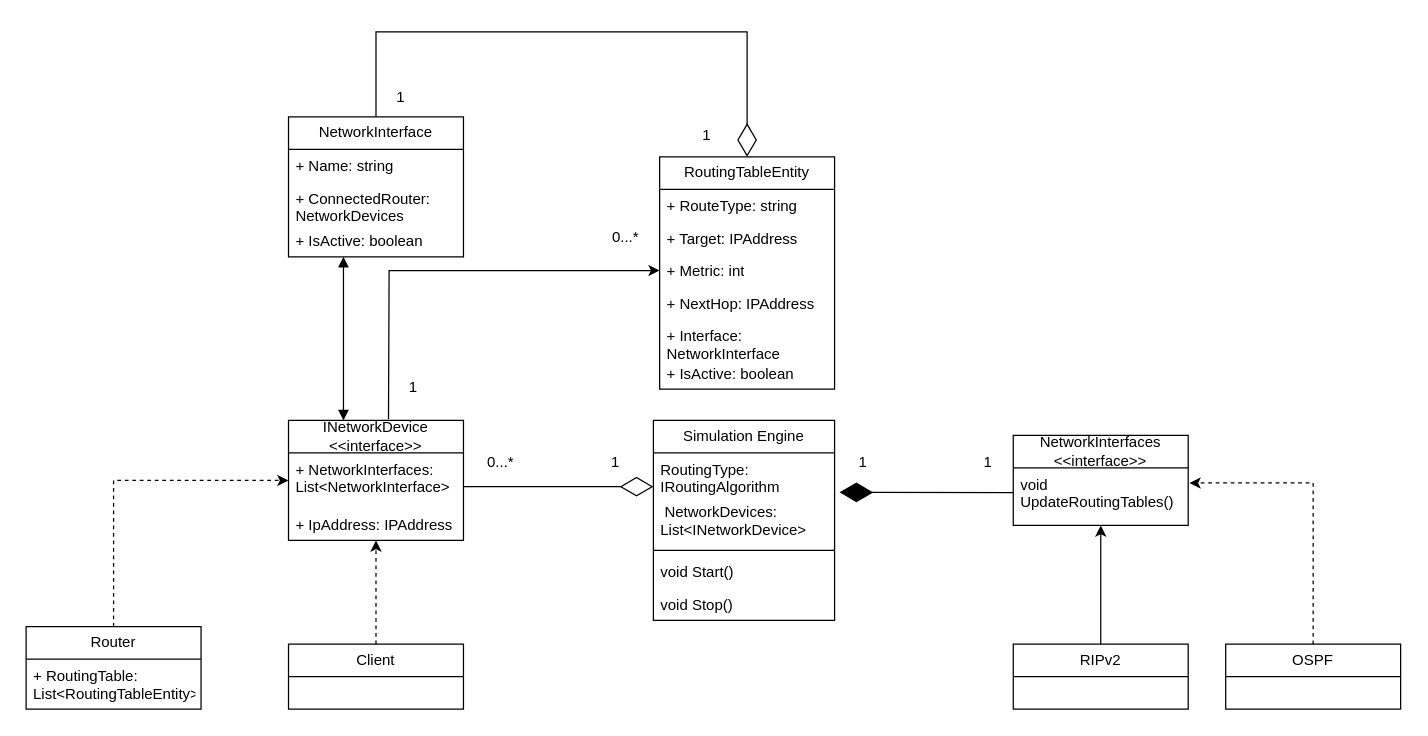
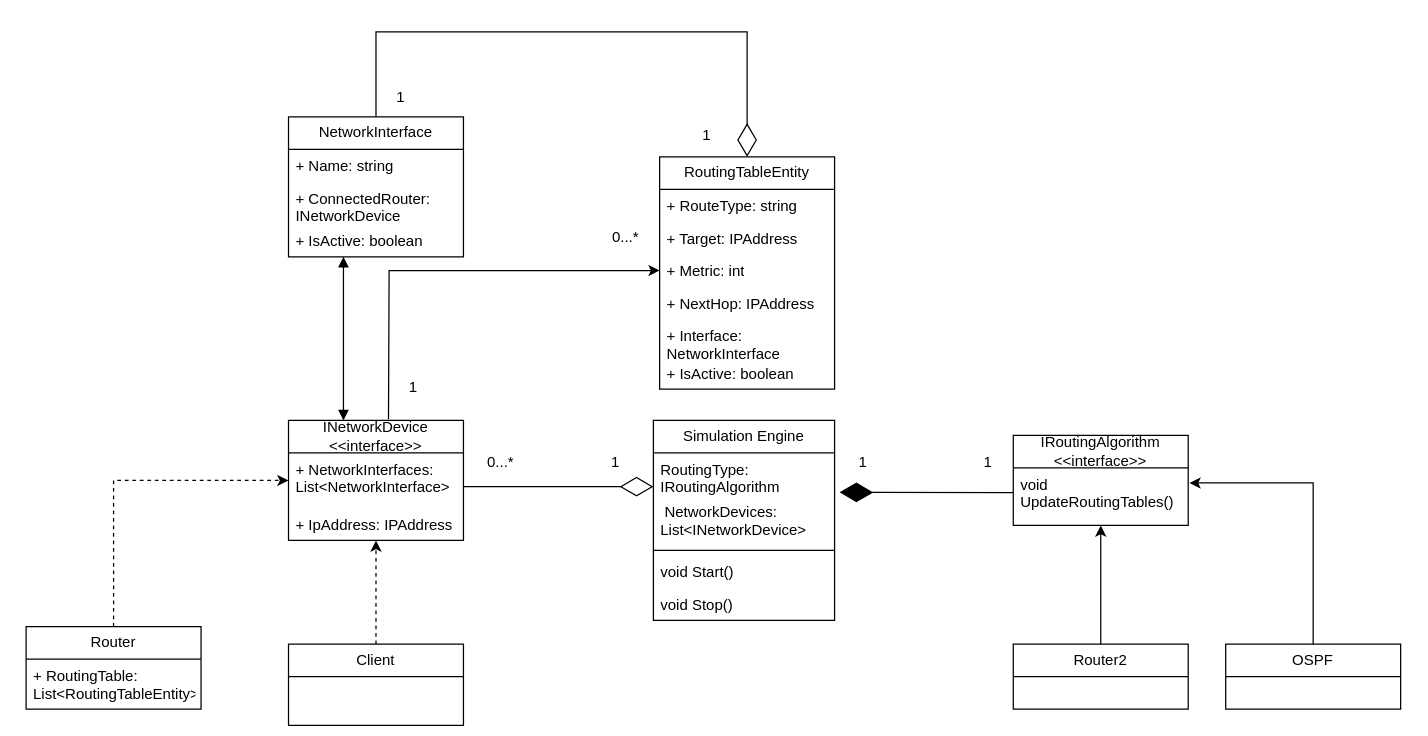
(377, 209) -> (377, 209)
(1101, 452) -> (1101, 452)
(1313, 505) -> (1313, 505)
(1101, 661) -> (1101, 661)
(376, 677) -> (376, 685)
